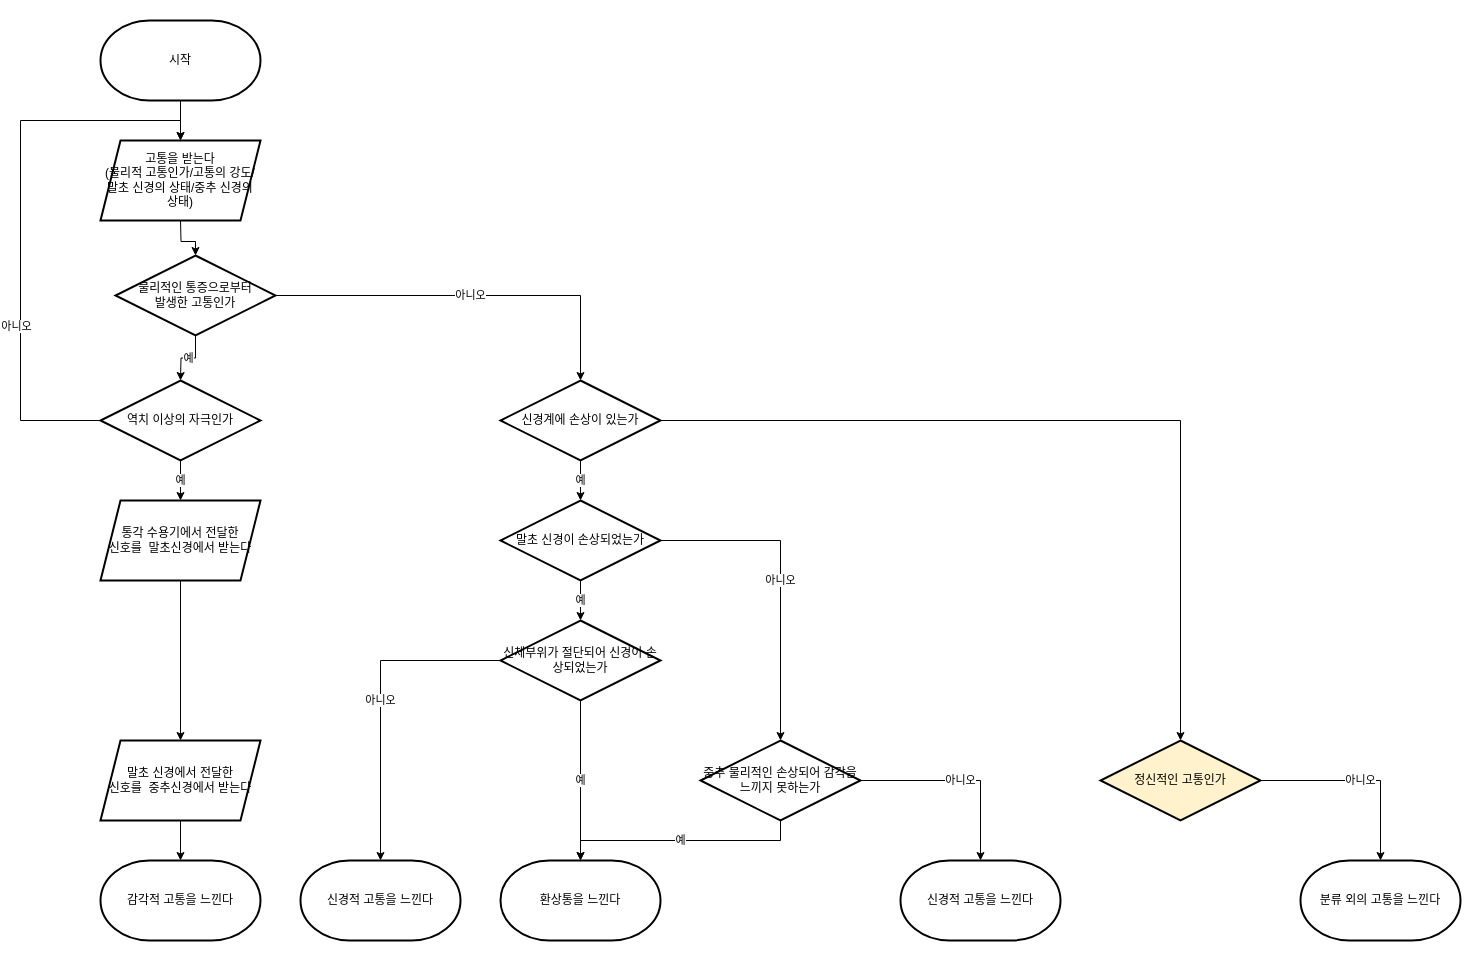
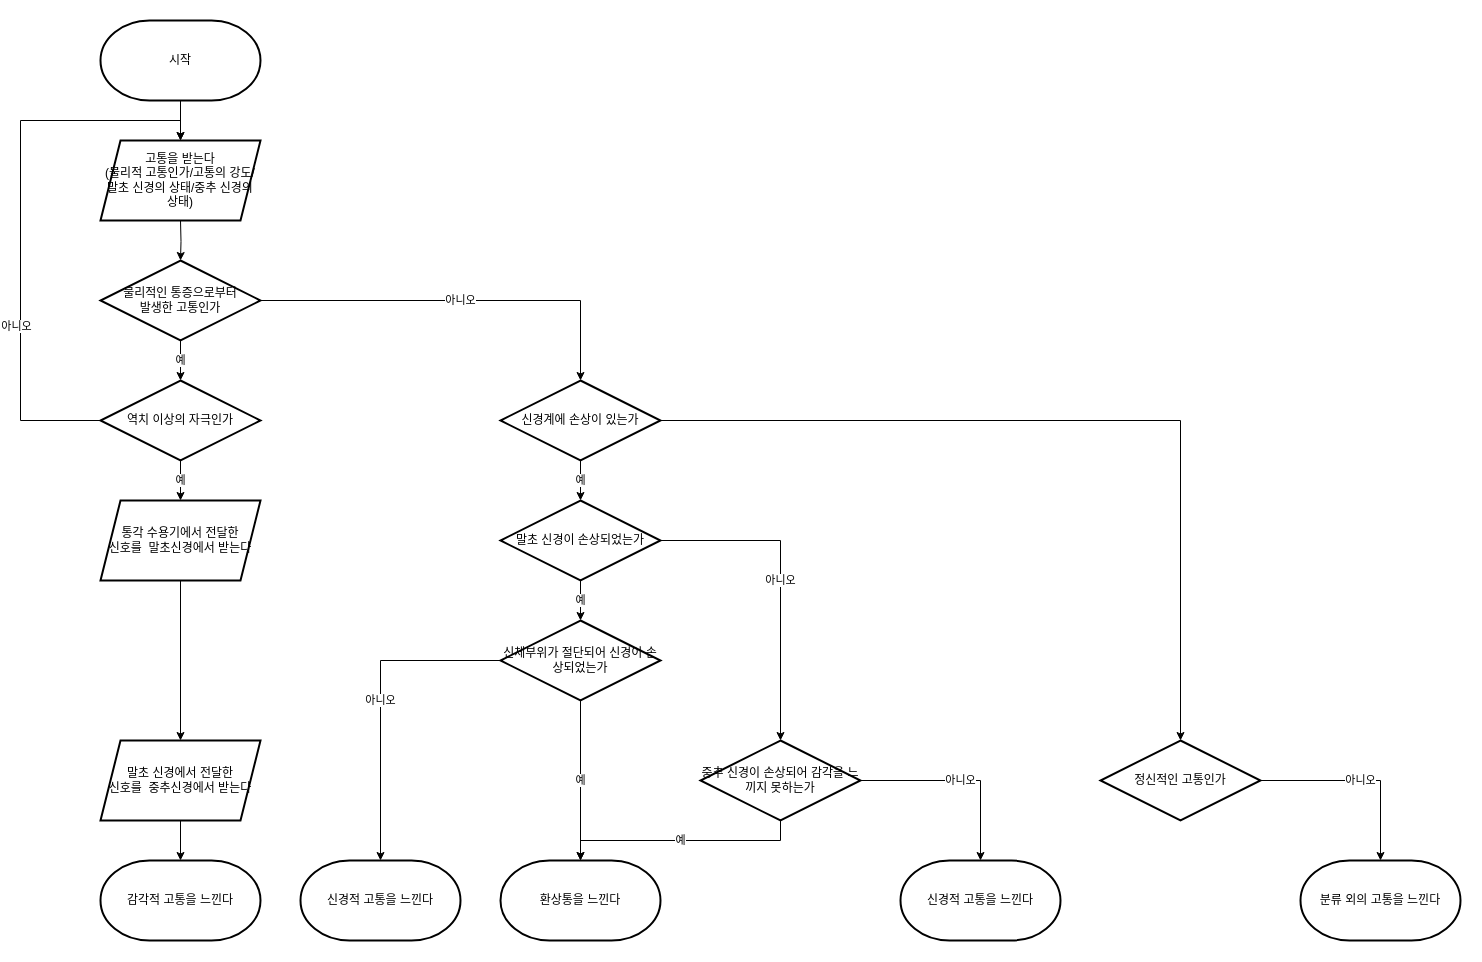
(196, 296) -> (181, 301)
(781, 781) -> (781, 781)
(1181, 781) -> (1181, 781)
